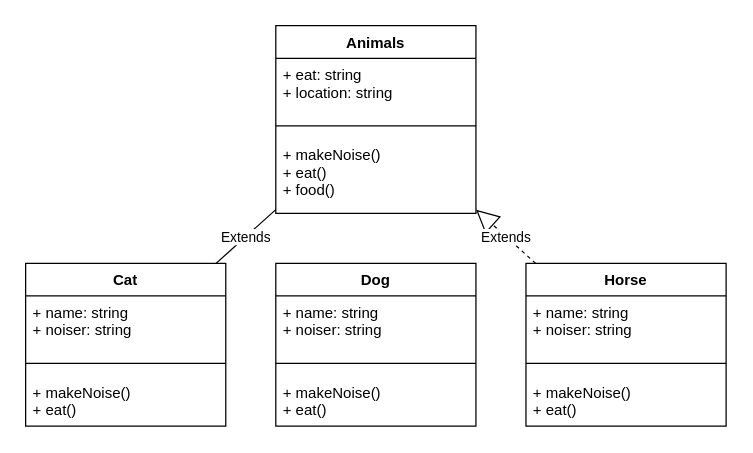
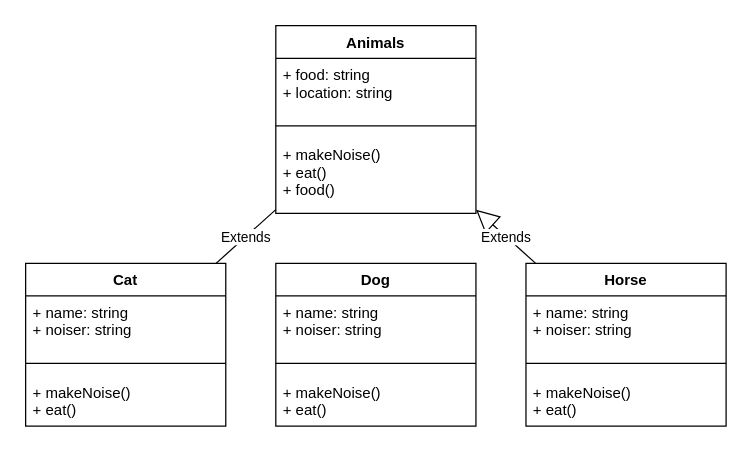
(329, 75) -> (334, 75)
(523, 252) -> (523, 252)
